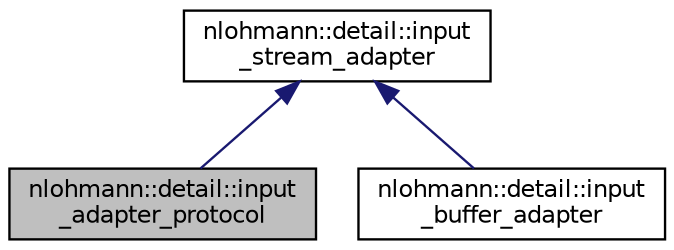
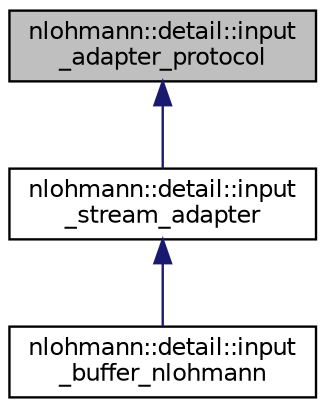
(241, 133) -> (163, 137)
(512, 204) -> (163, 362)
